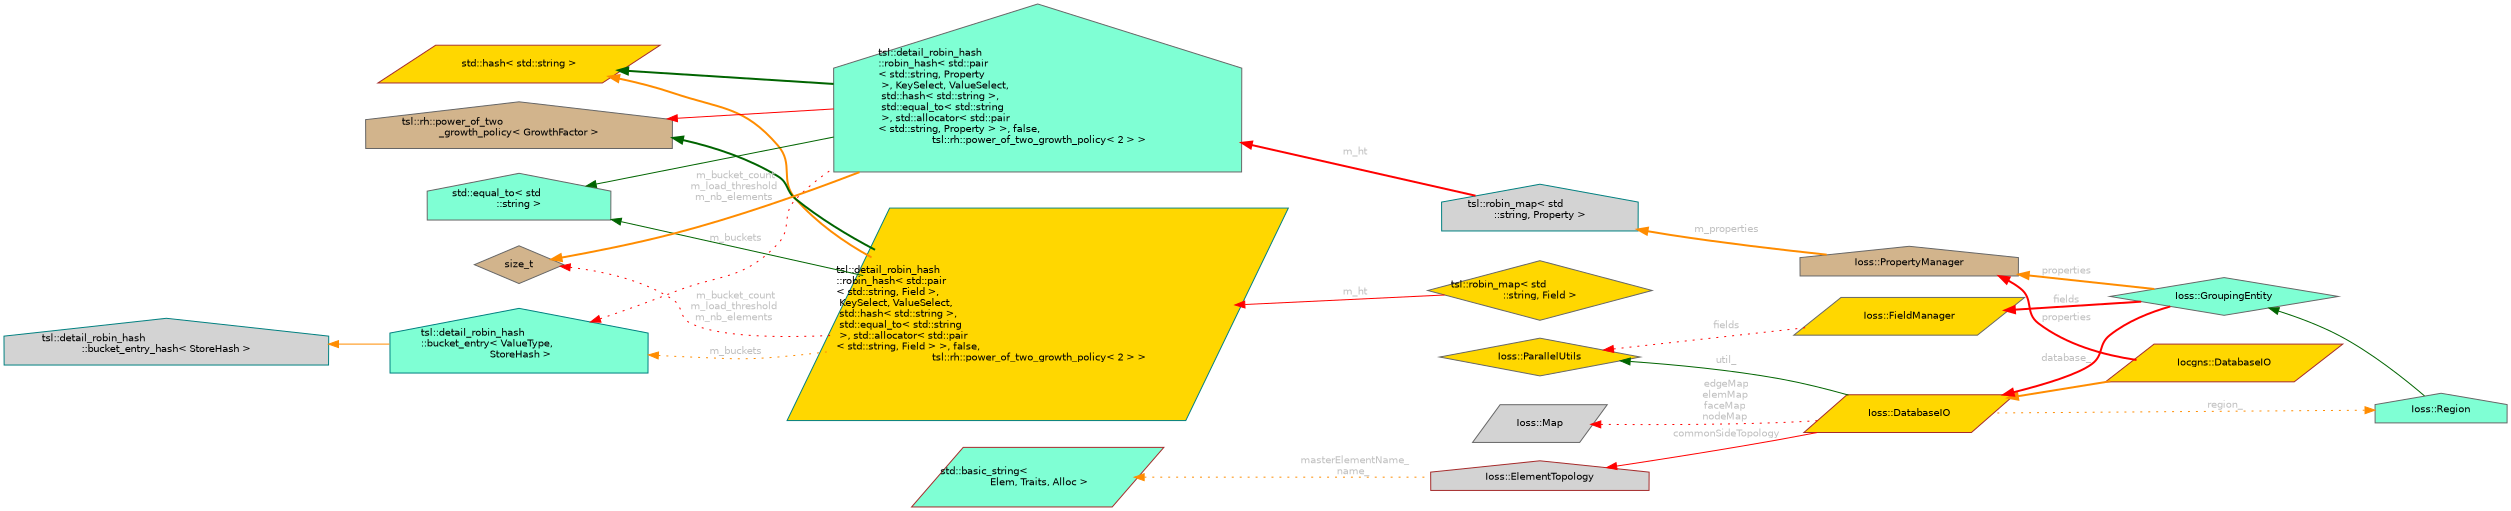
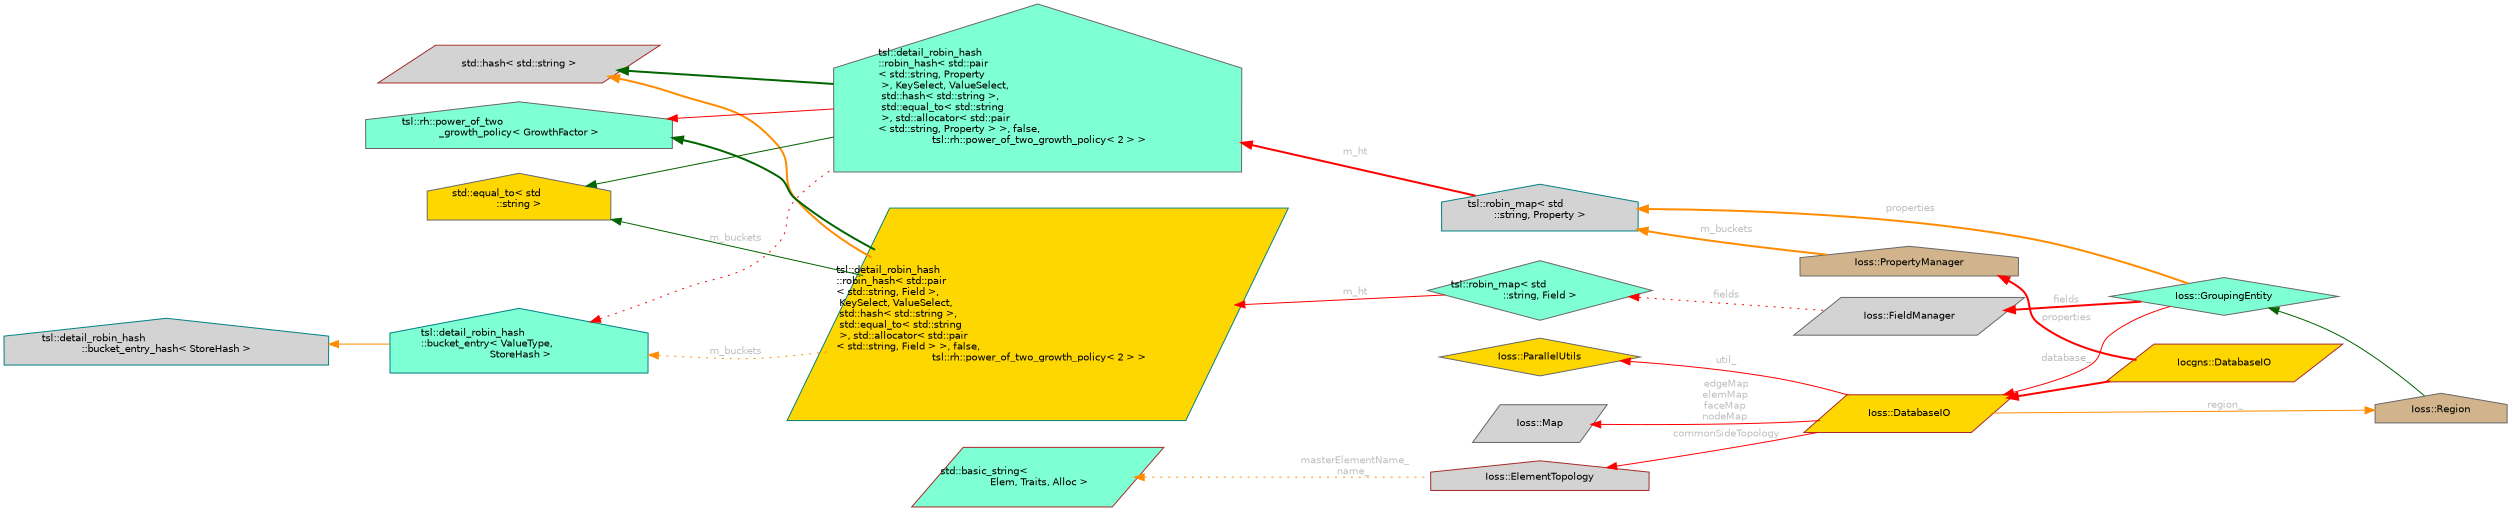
(519, 64) -> (519, 64)
(519, 128) -> (519, 128)
(519, 199) -> (519, 199)
(1725, 229) -> (1725, 229)
(519, 265) -> none
(2092, 282) -> (1922, 223)
(1540, 290) -> (1540, 290)
(1909, 316) -> (1909, 316)
(1711, 338) -> (1733, 304)
(2095, 361) -> (2095, 361)
(1740, 373) -> (1740, 373)
(2064, 389) -> (2064, 389)
(2441, 410) -> (2441, 410)
(2178, 412) -> (2178, 412)
(1711, 424) -> (1711, 424)
